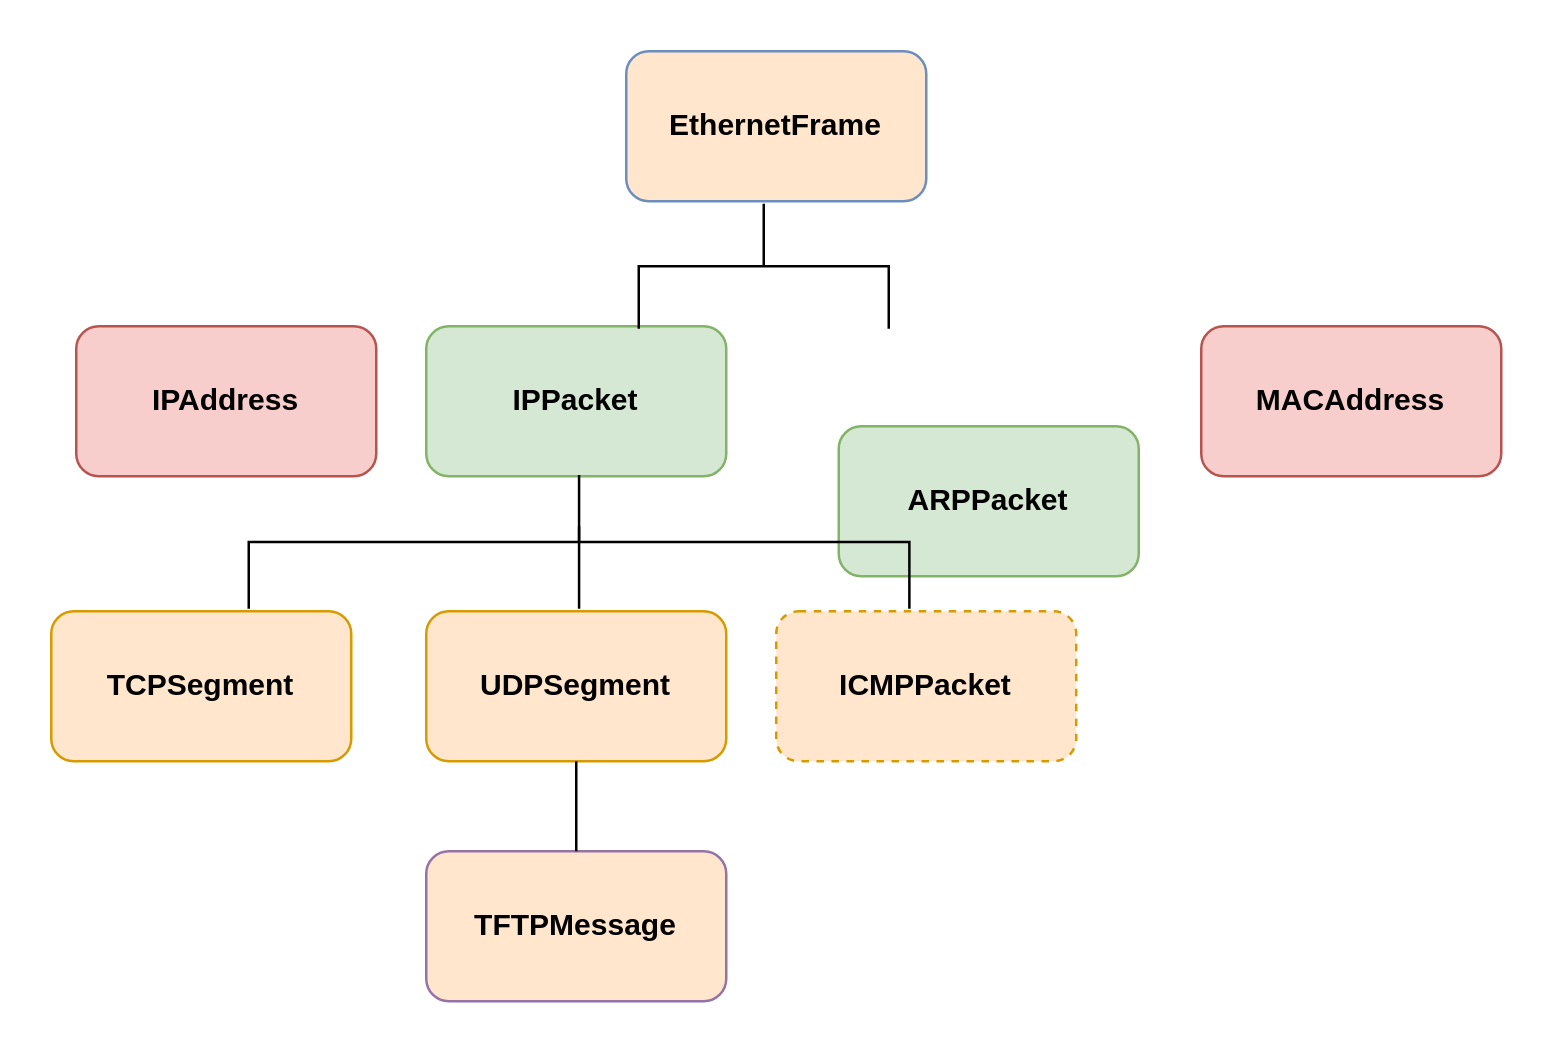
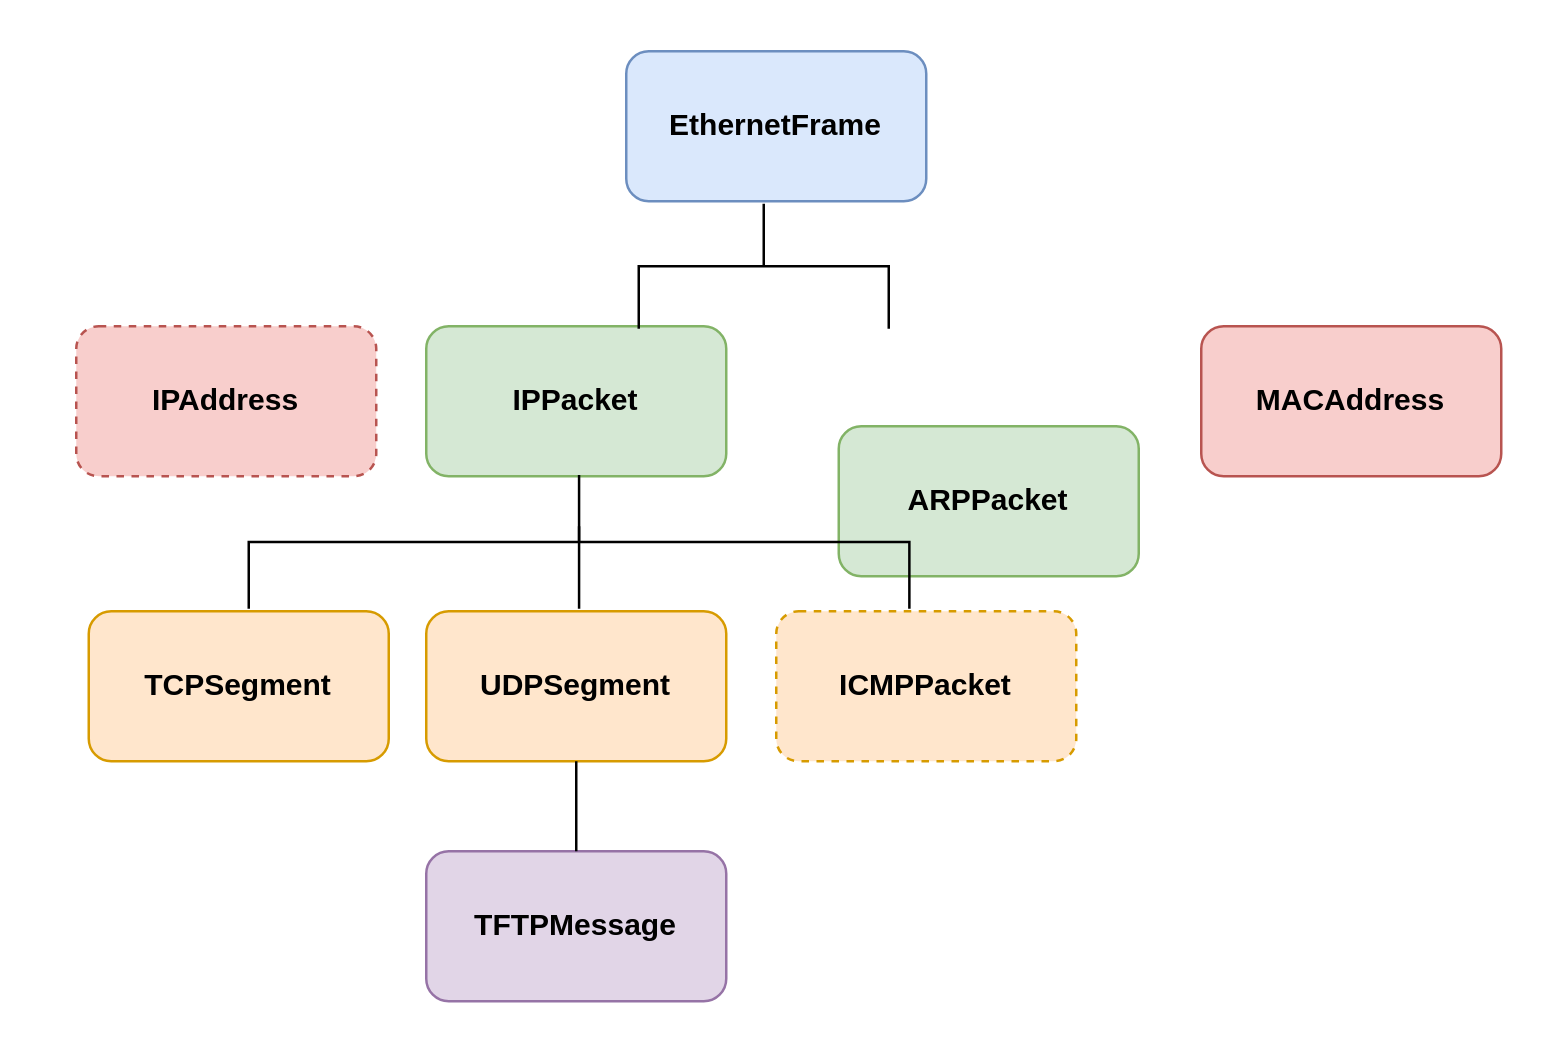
(776, 126) -> (776, 126)
(226, 401) -> (226, 401)
(201, 686) -> (239, 686)
(576, 926) -> (576, 926)
